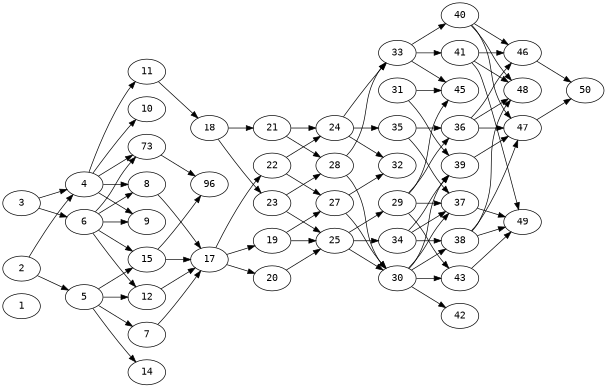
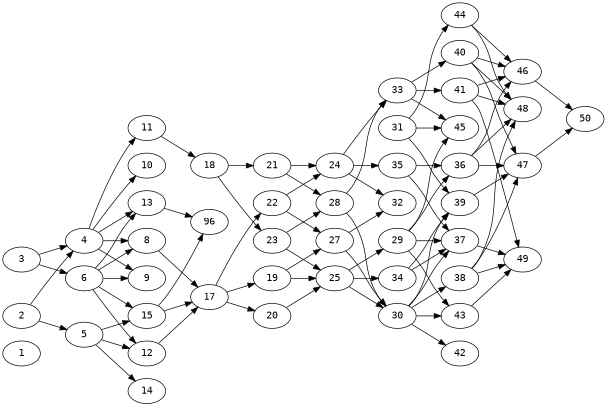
none -> (460, 15)
(147, 147) -> (147, 203)
(425, 241) -> none
(147, 335) -> none
